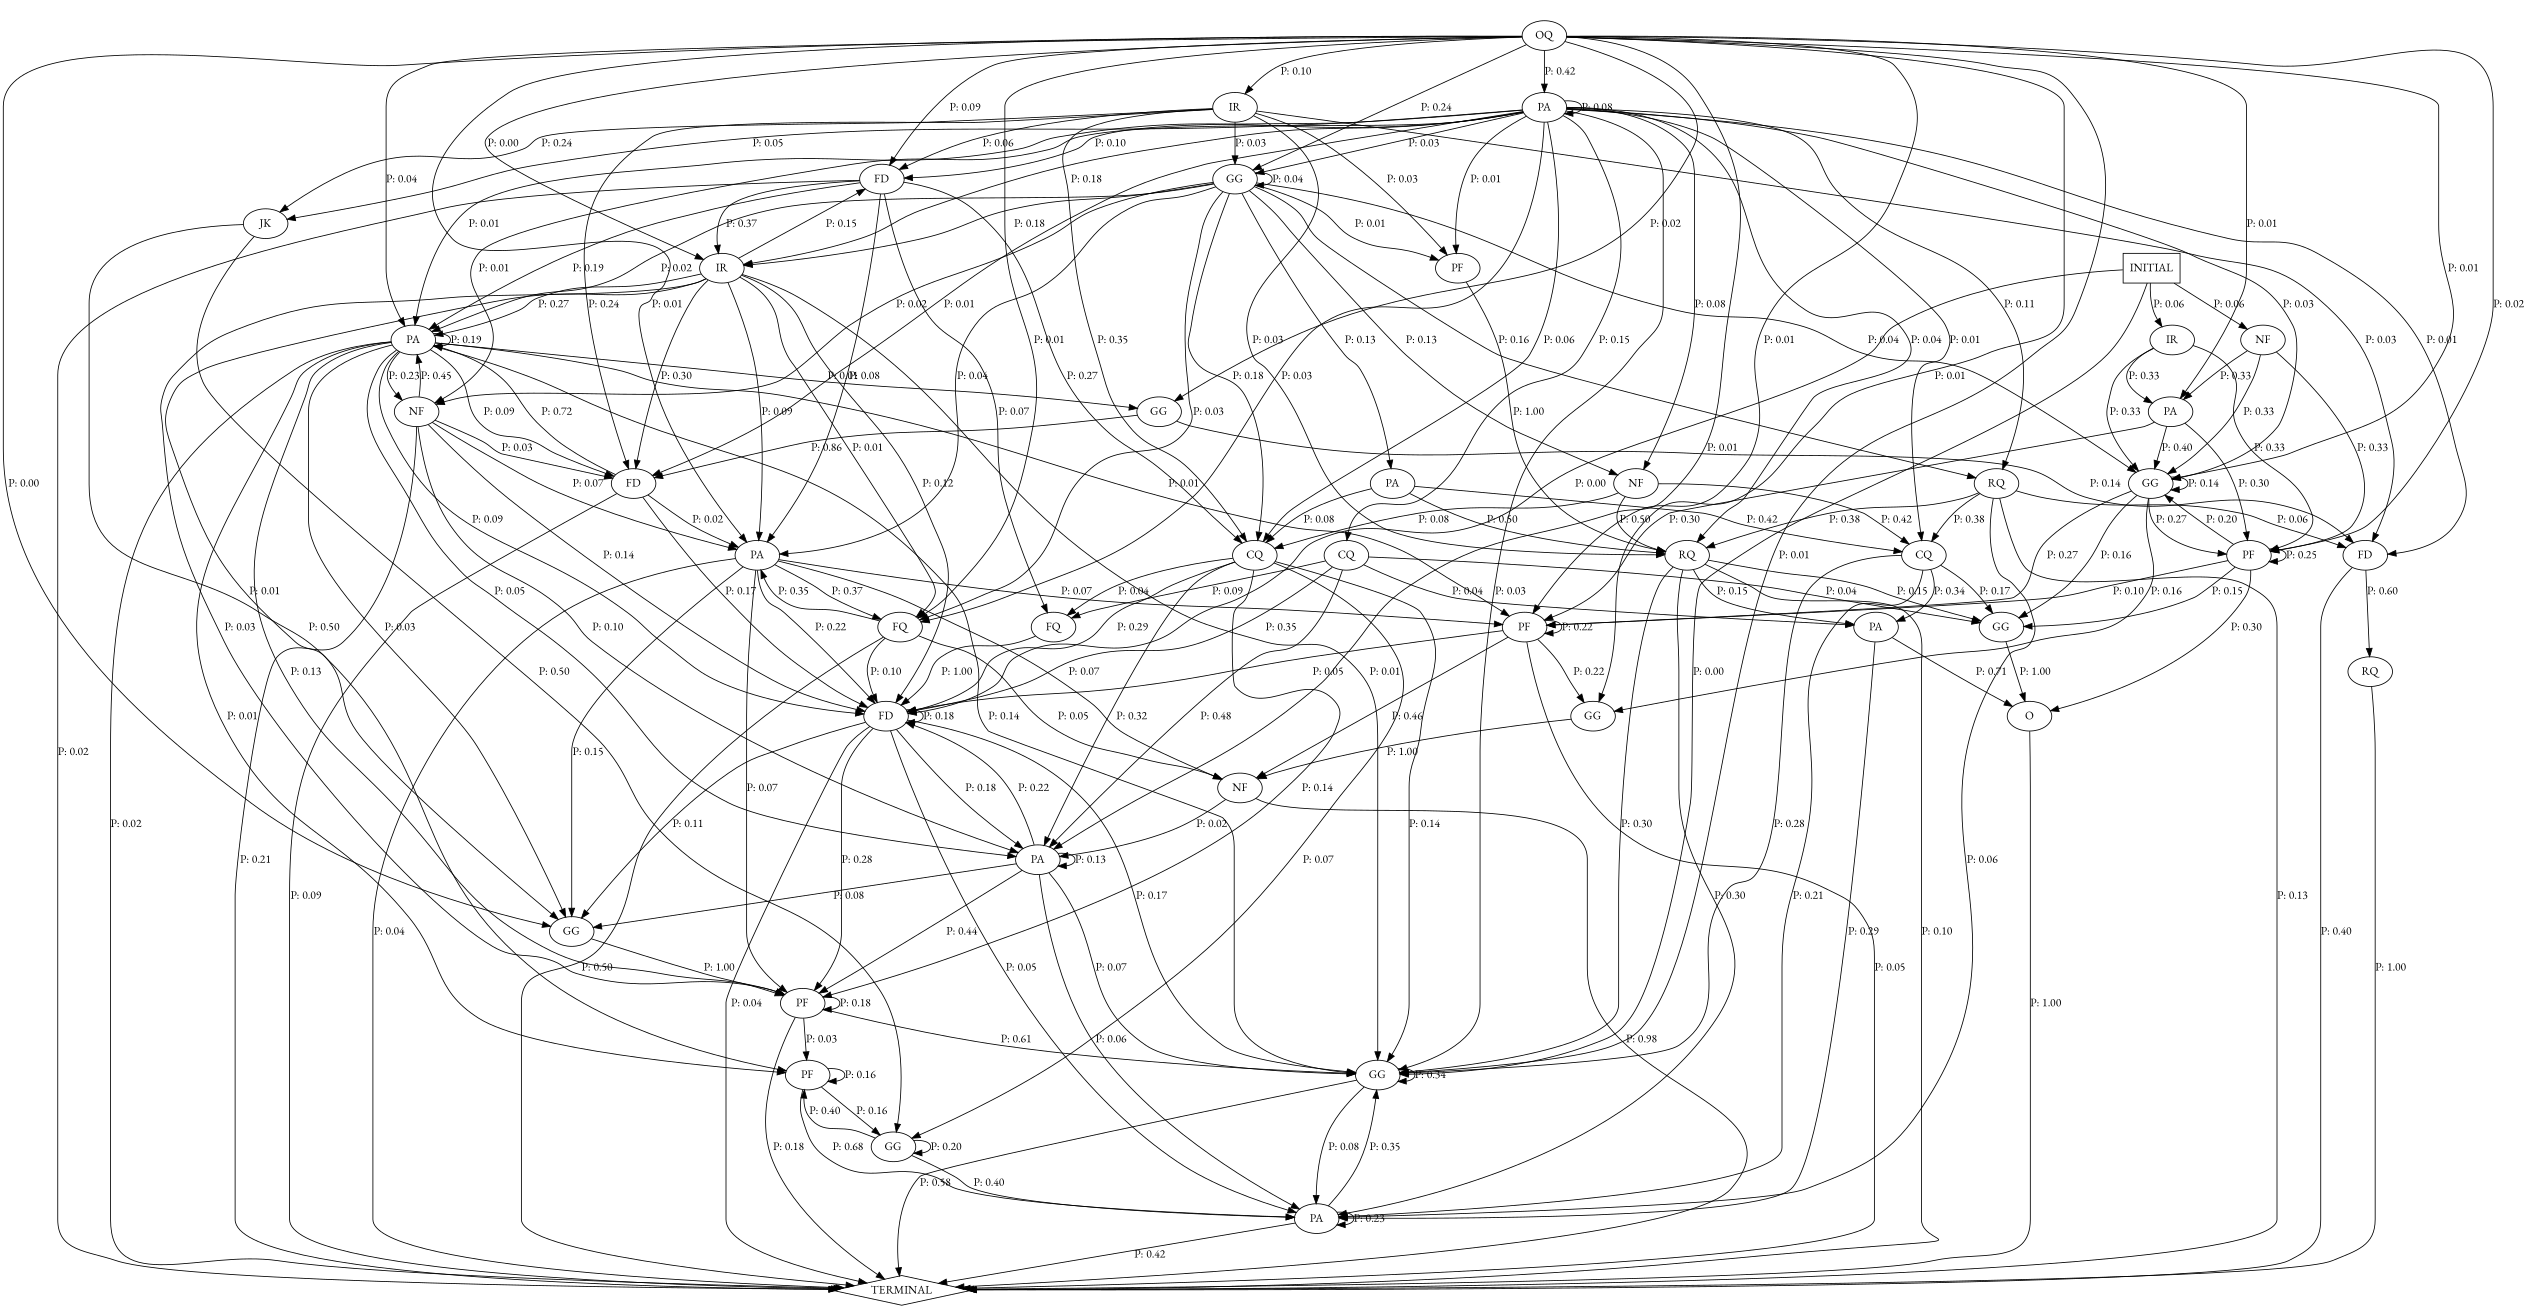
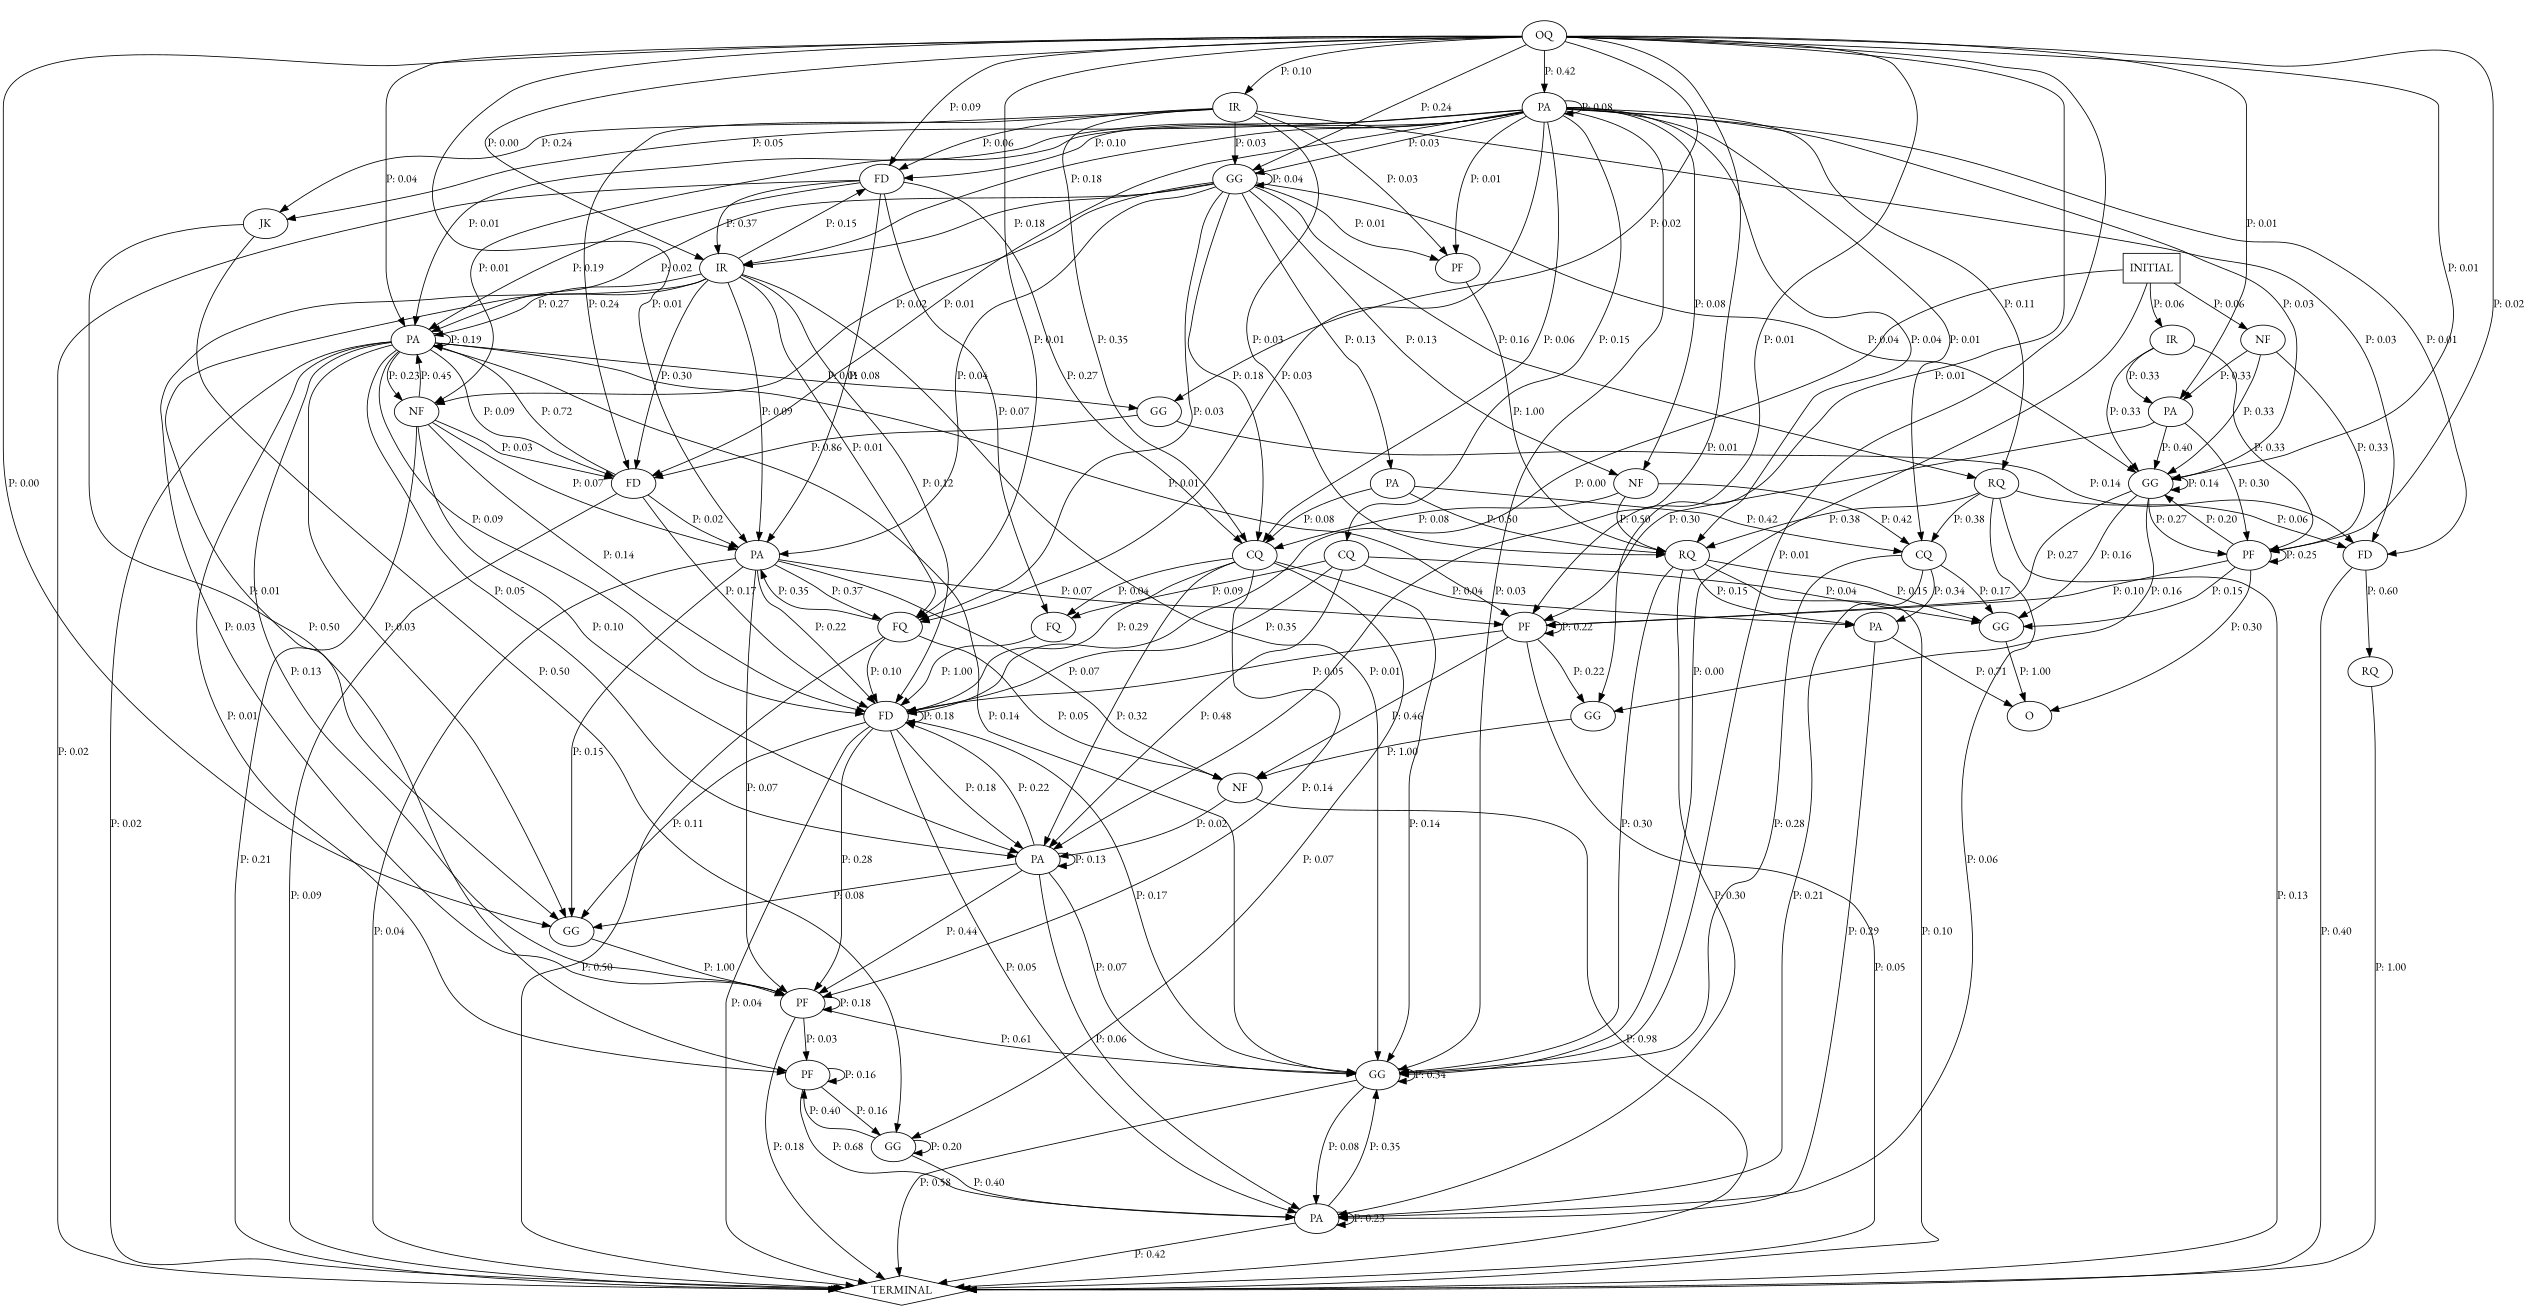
(1835, 1270) -> none
